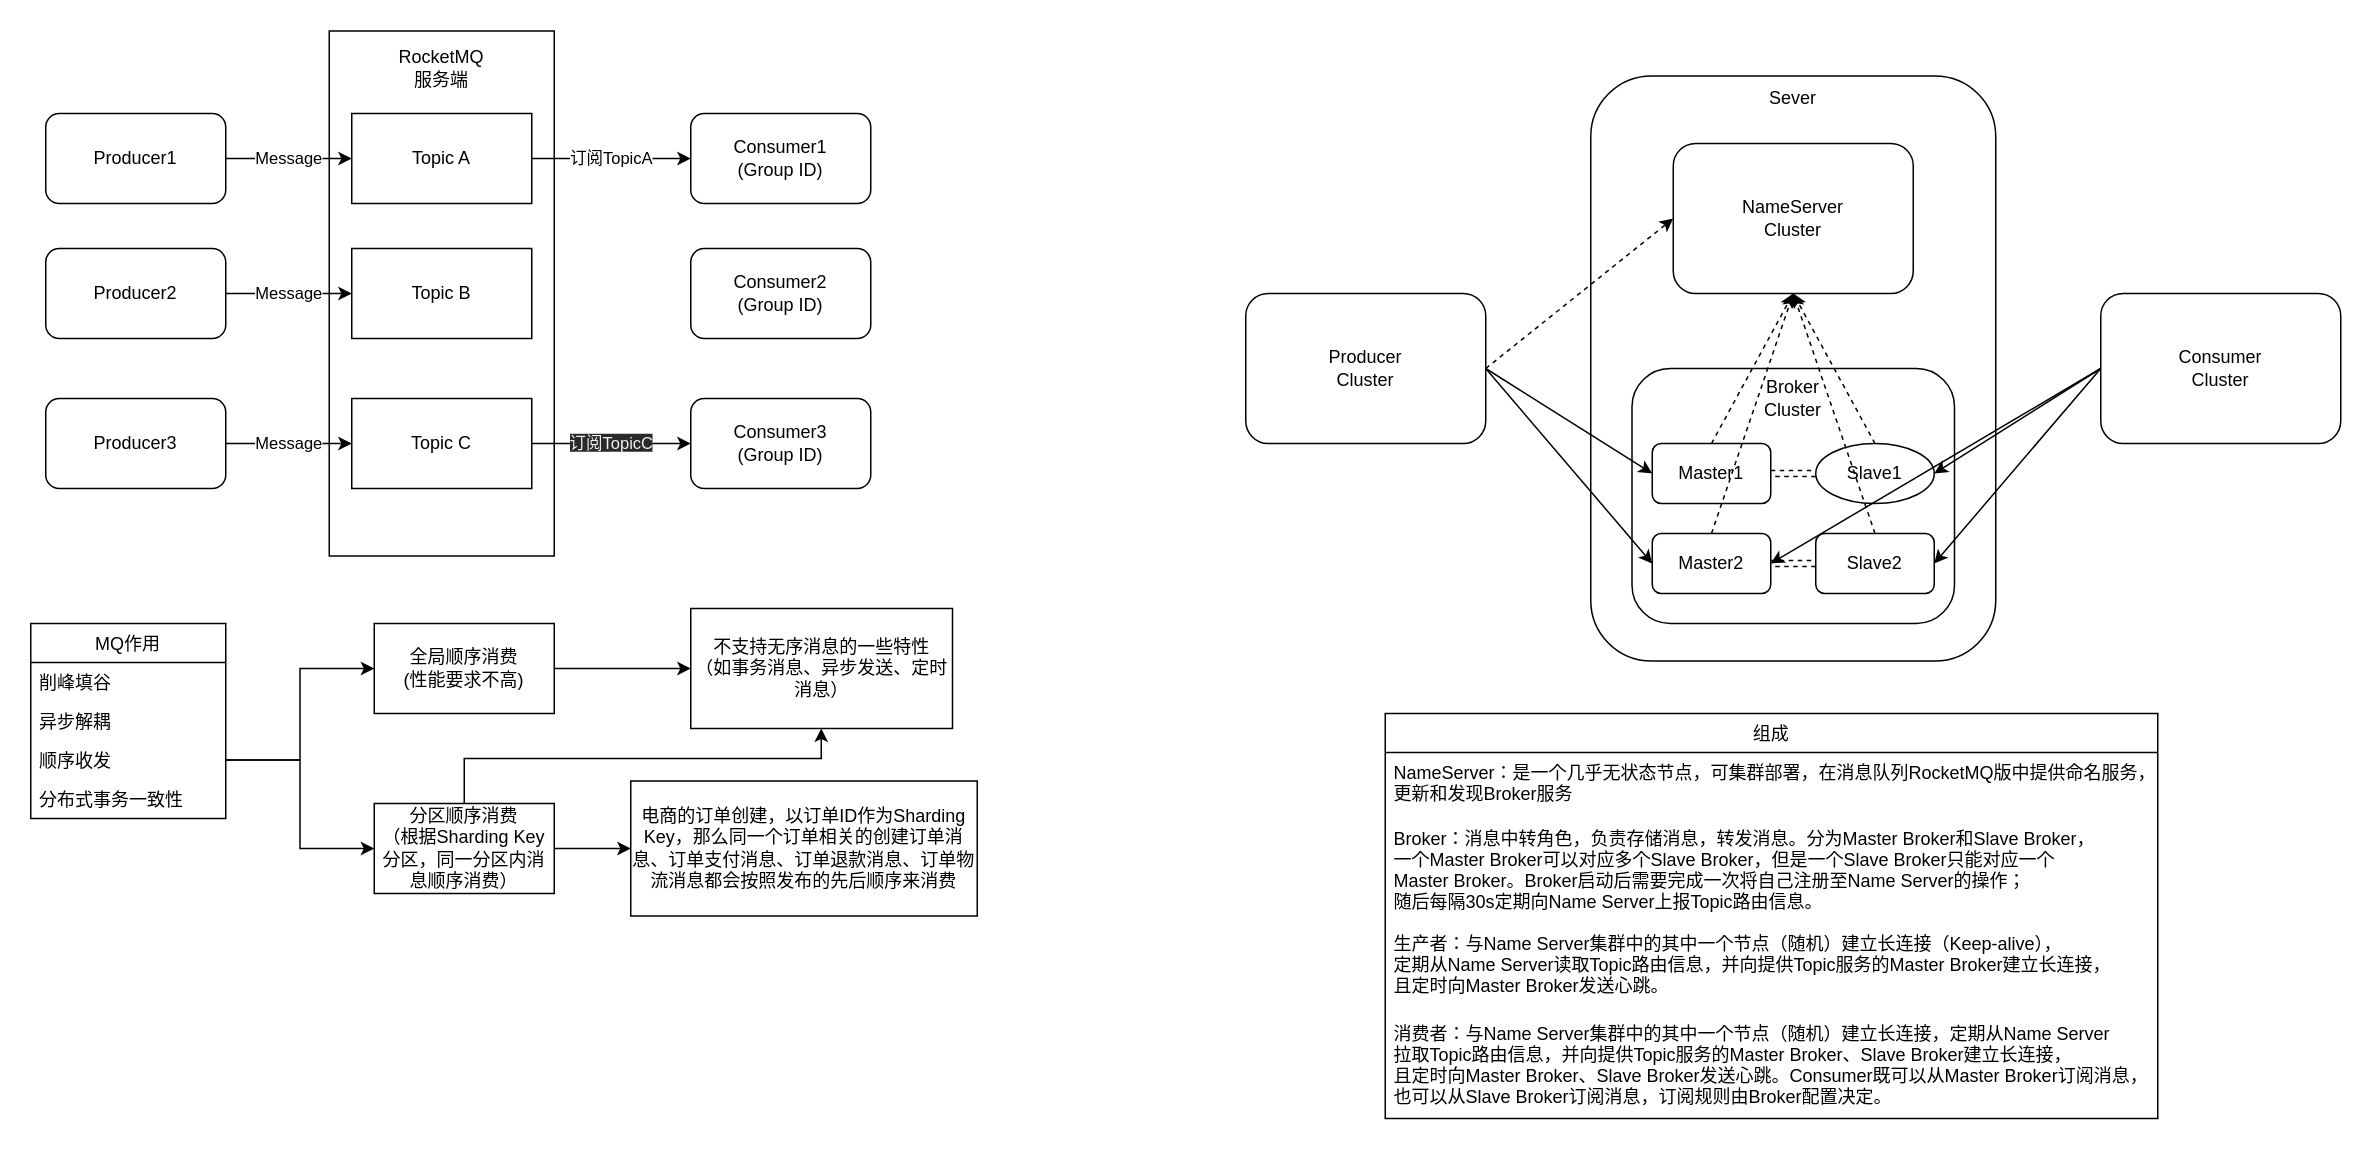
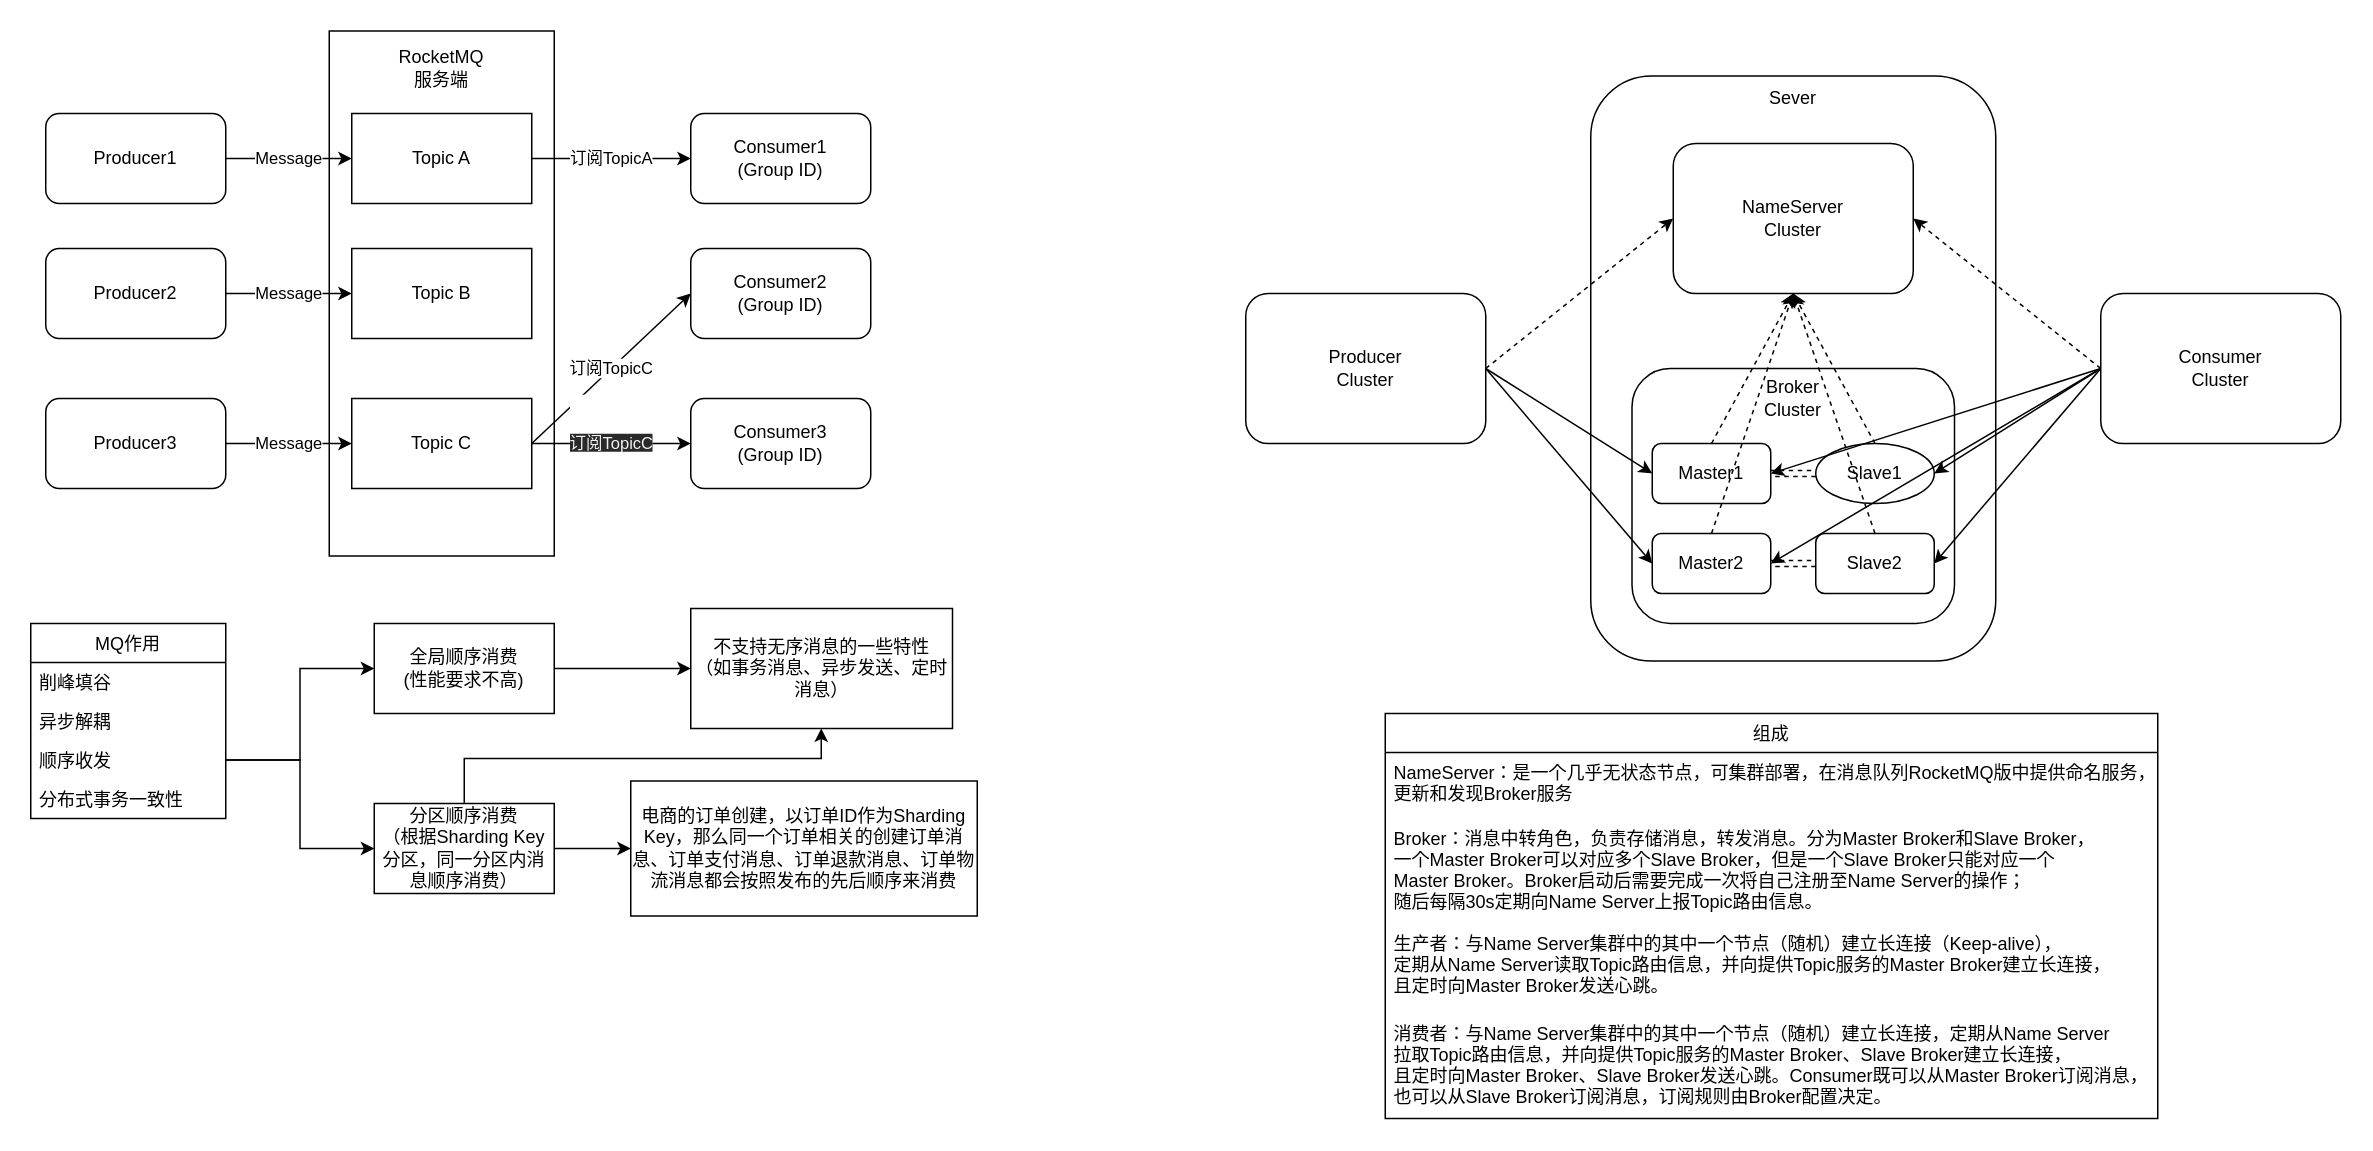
none -> (2010, 296)
none -> (633, 348)
none -> (1937, 420)
